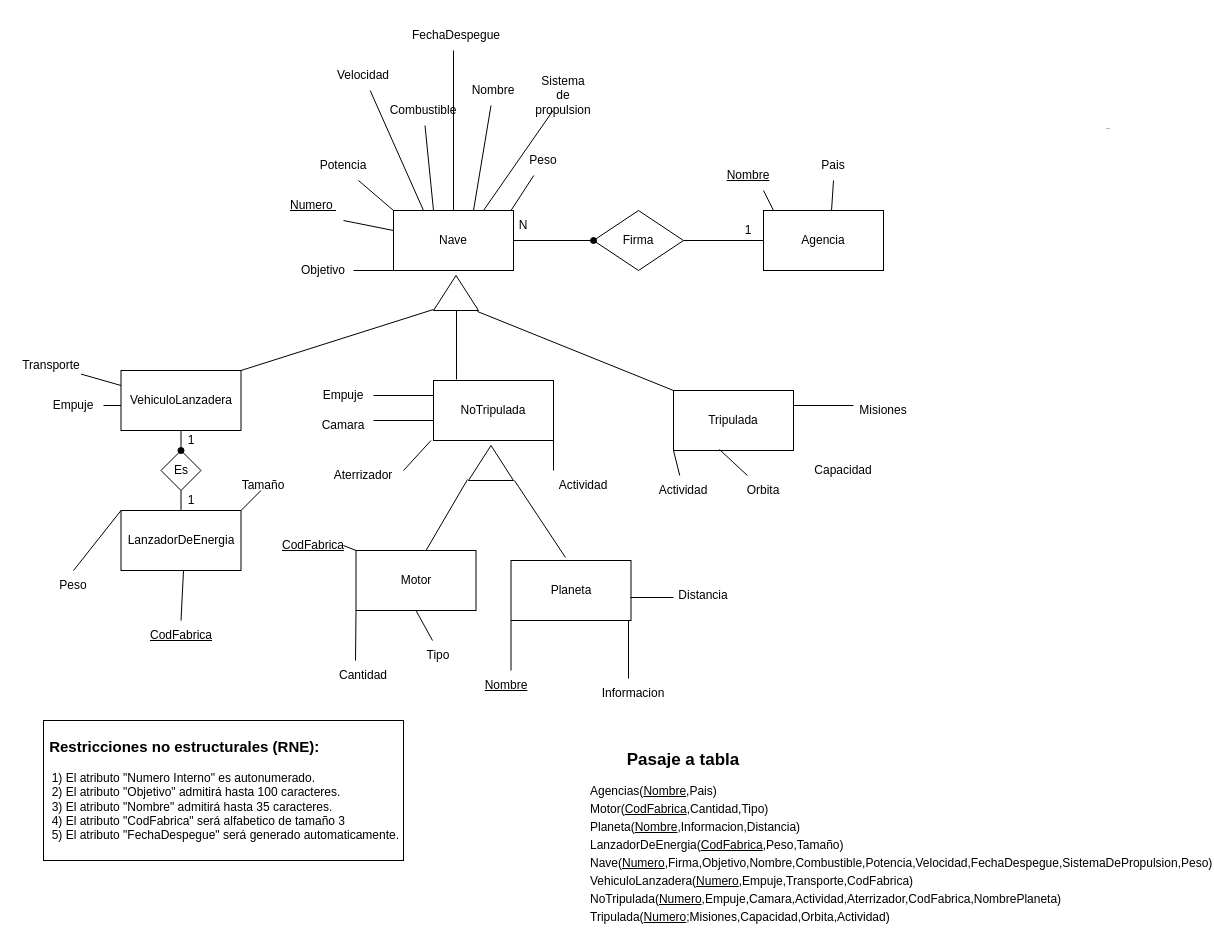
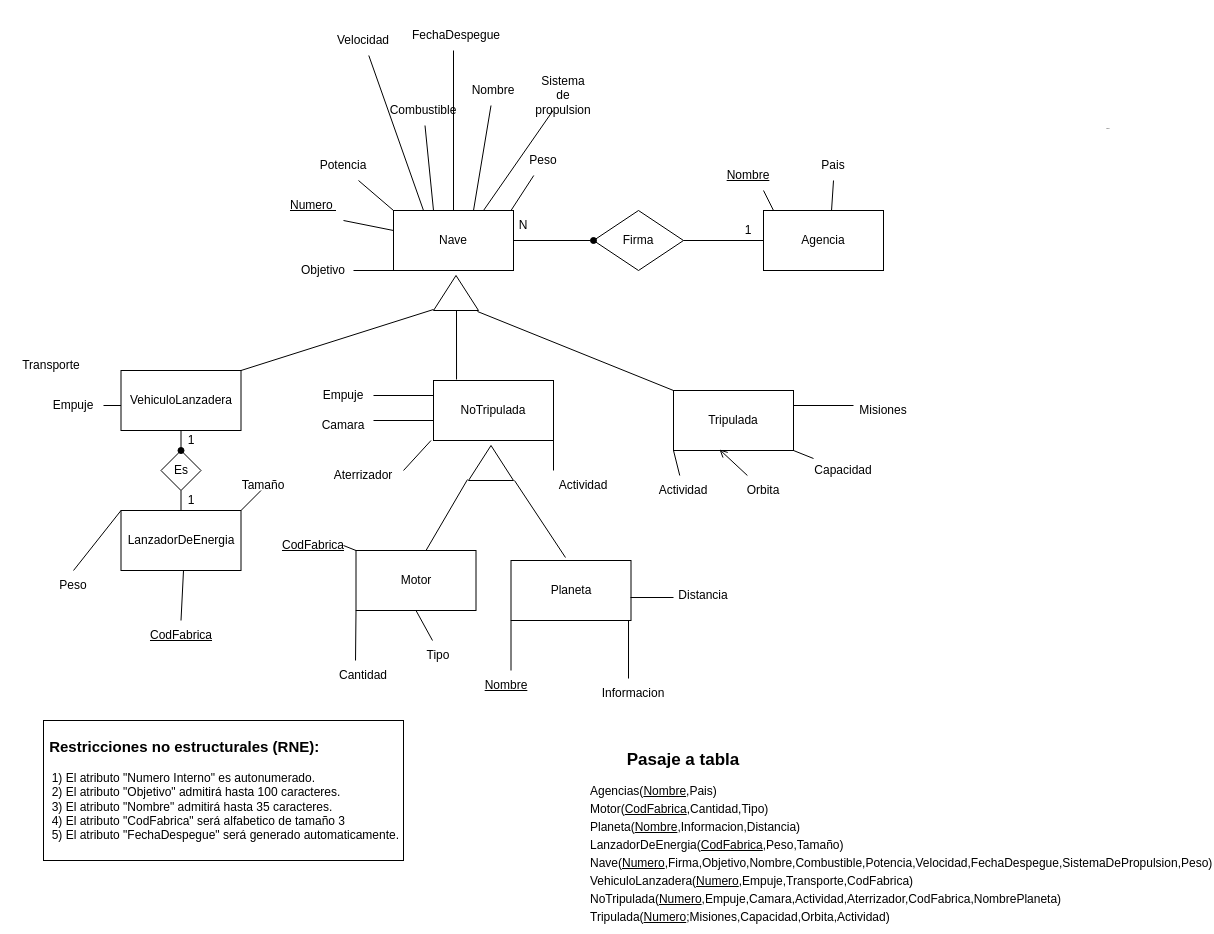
(364, 76) -> (364, 41)
(101, 380) -> none
(722, 452) -> (723, 453)
none -> (804, 455)
